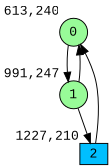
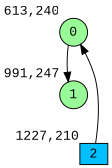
(80, 68) -> none
(83, 121) -> none
